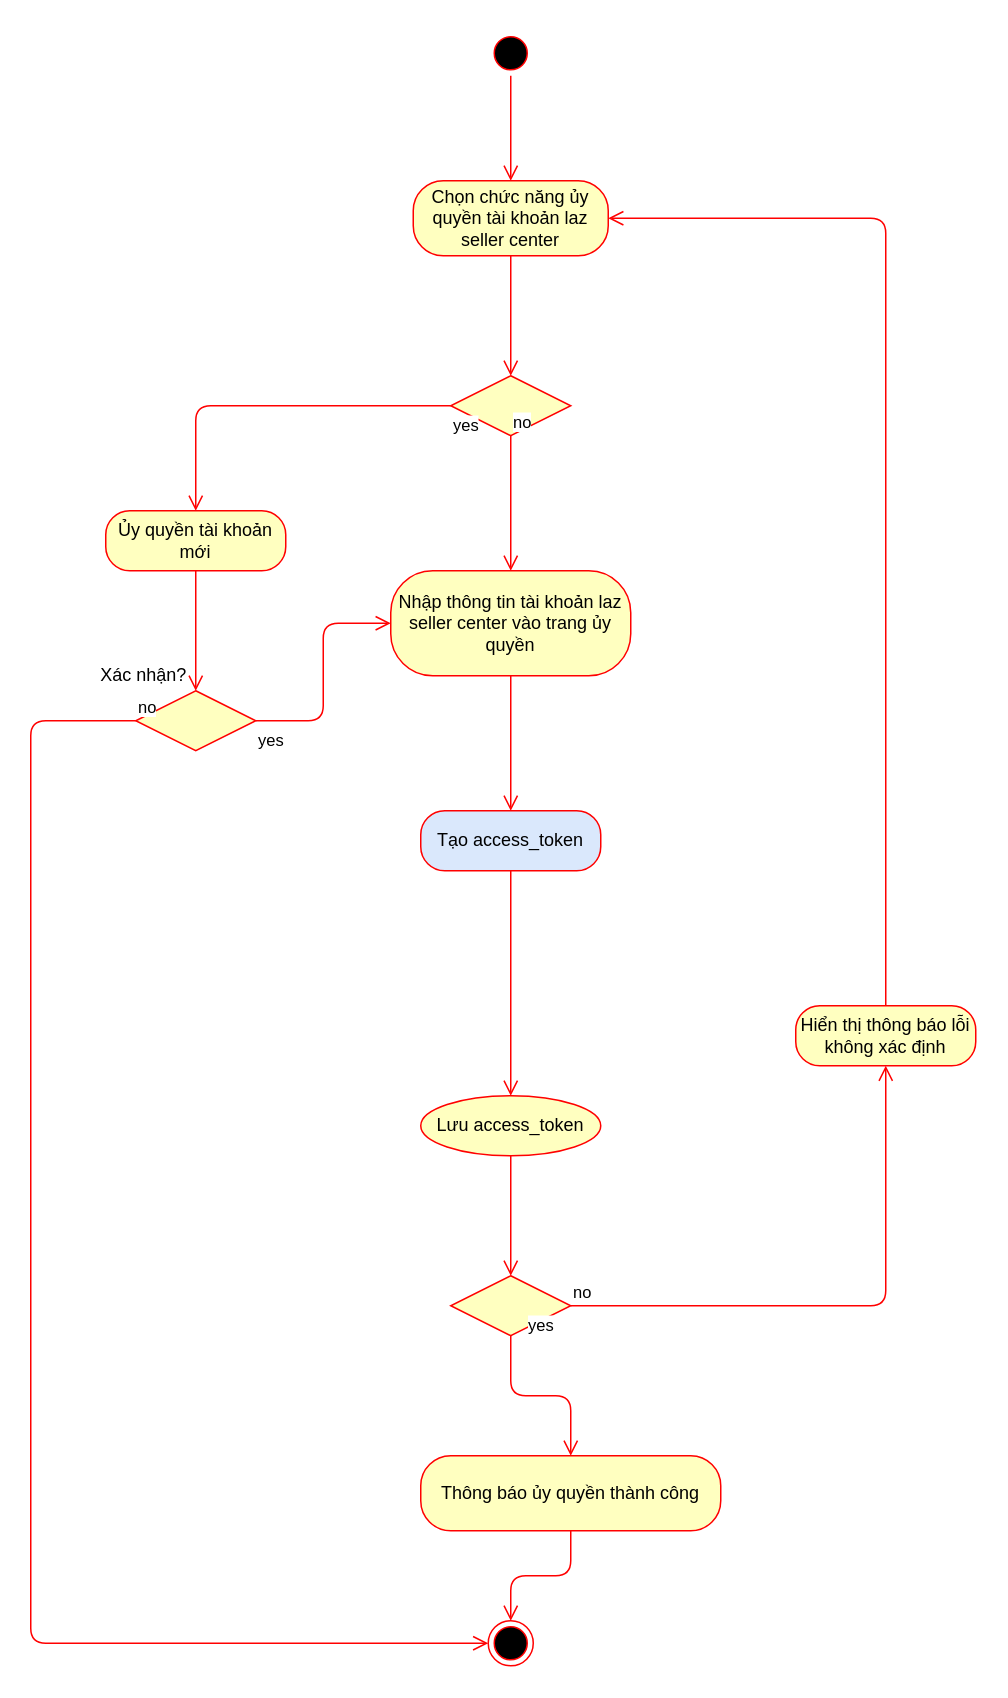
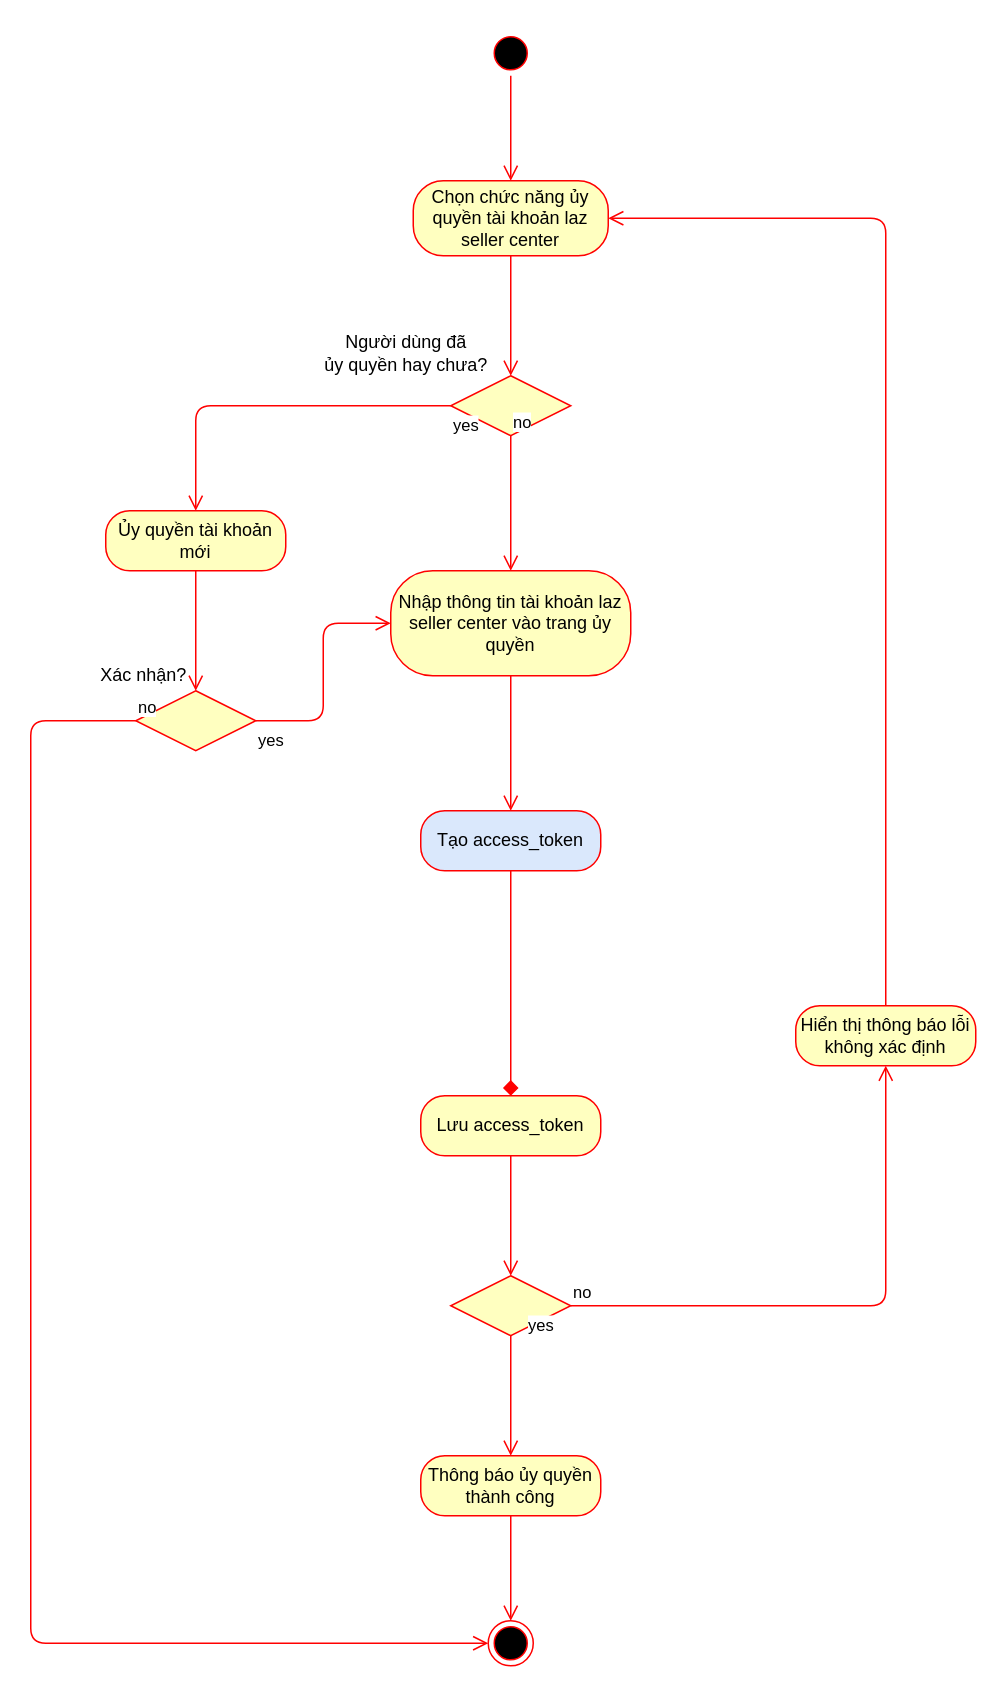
none -> (406, 353)
(511, 1085) -> (511, 1080)
(511, 1126) -> (511, 1126)
(571, 1493) -> (511, 1486)
